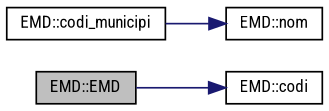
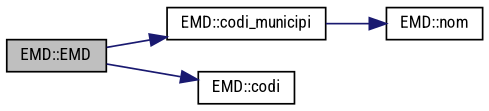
none -> (128, 44)
